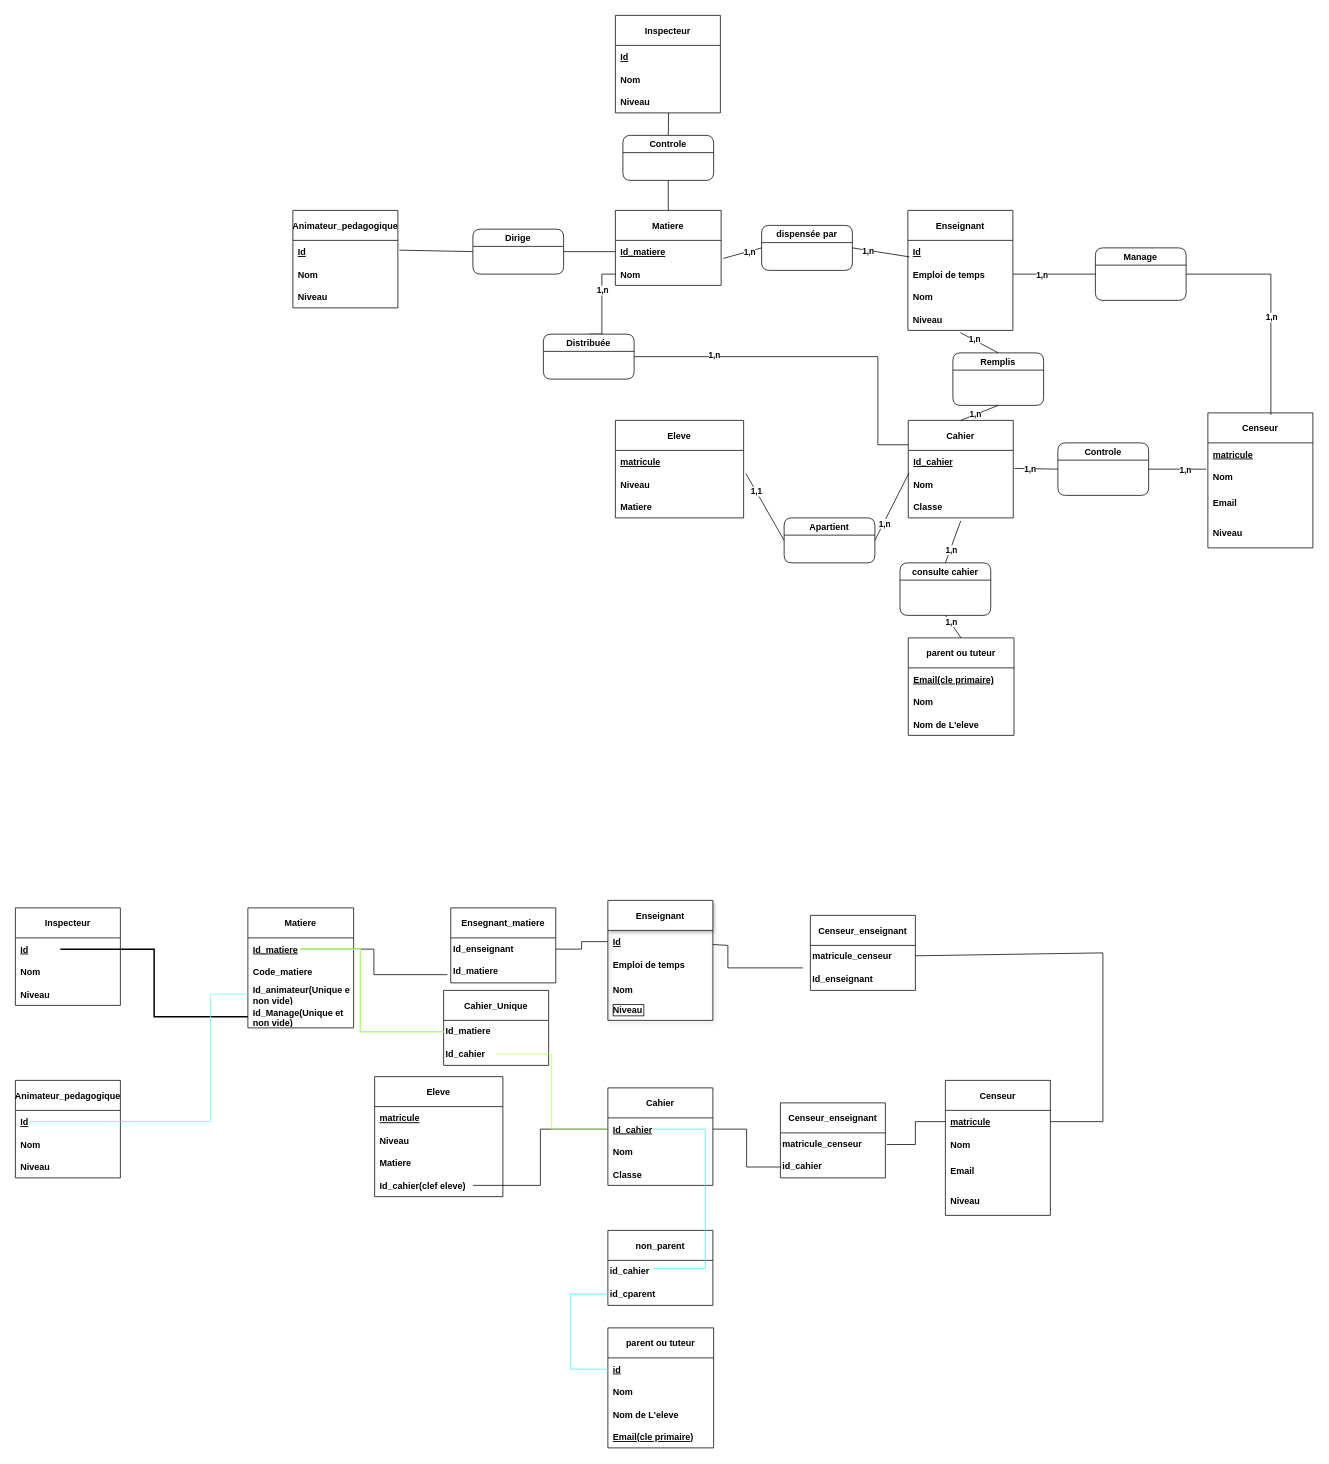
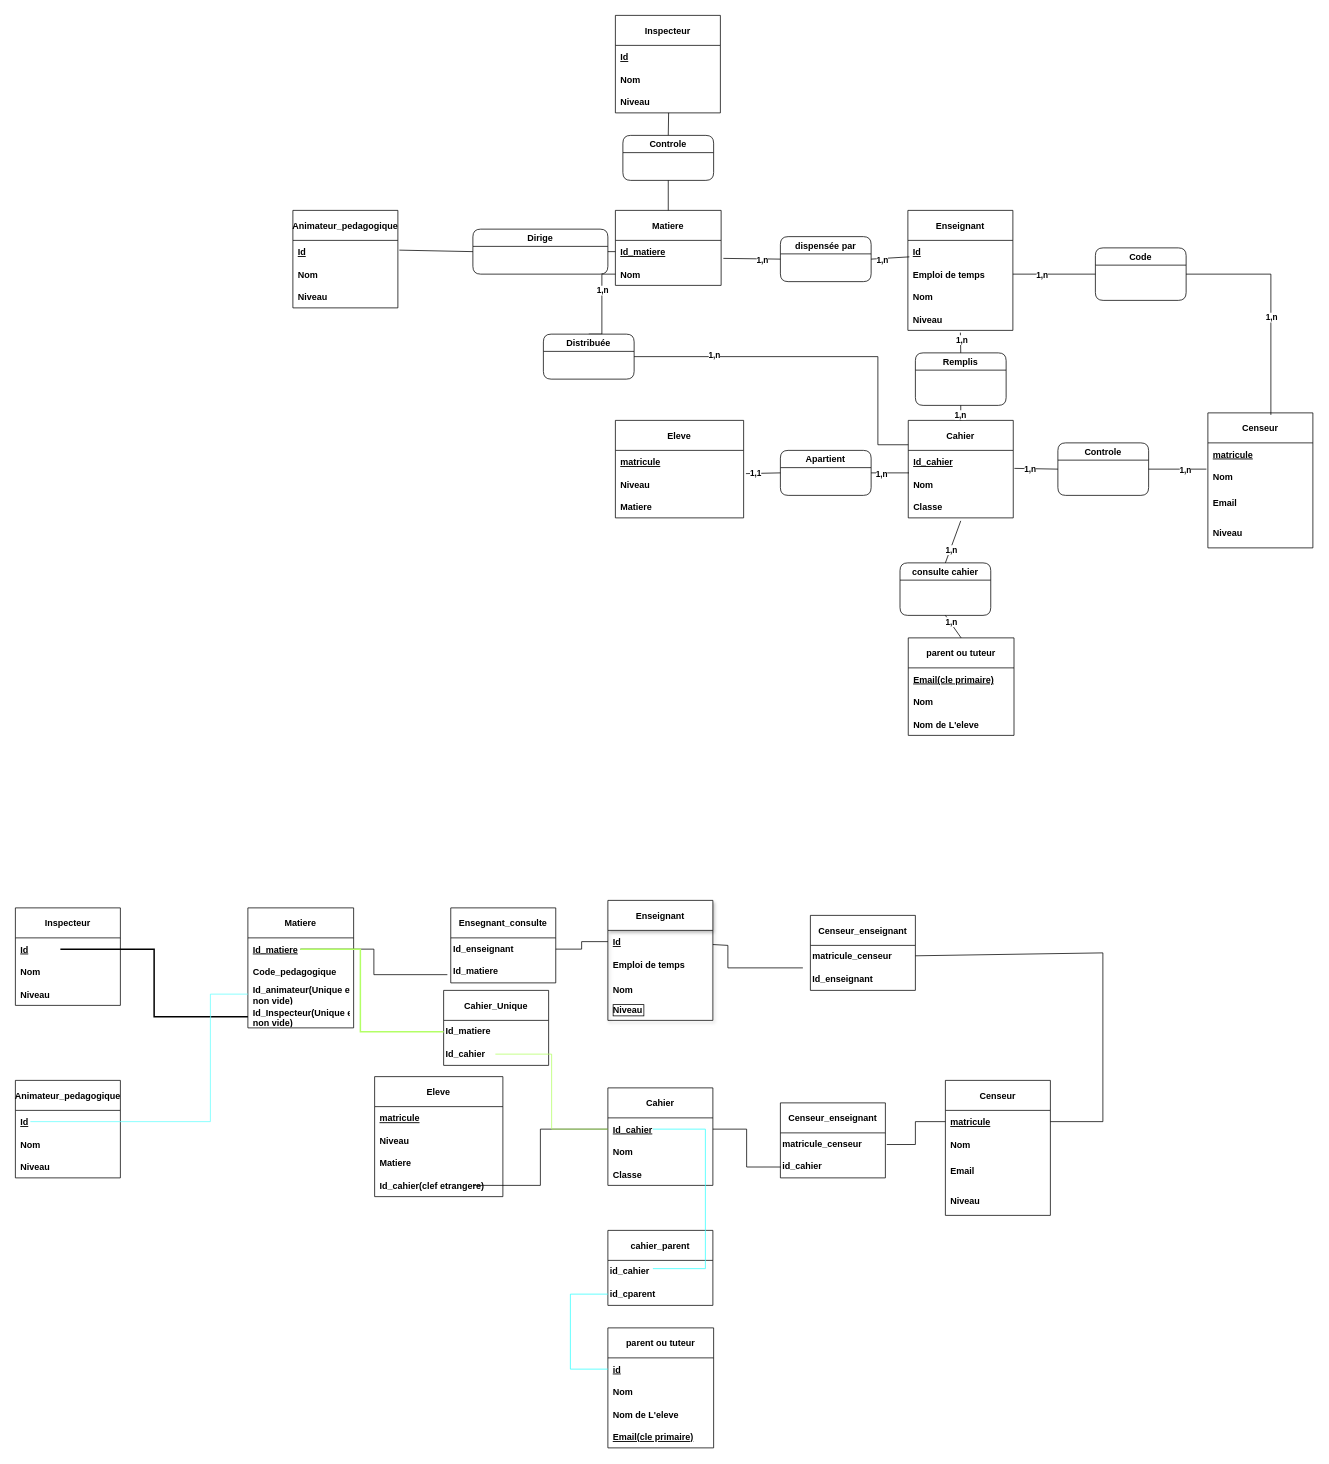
(807, 248) -> (826, 259)
(518, 252) -> (540, 252)
(1140, 257) -> (1140, 257)
(998, 379) -> (961, 379)
(830, 540) -> (826, 473)
(503, 923) -> (503, 923)
(282, 972) -> (292, 972)
(298, 1013) -> (308, 1013)
(428, 1186) -> (439, 1186)
(660, 1246) -> (660, 1246)
